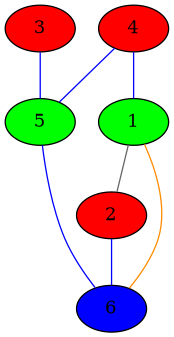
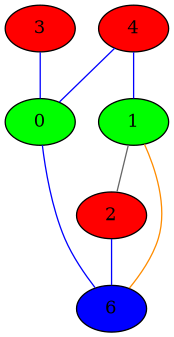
(40, 122) -> (40, 122)
